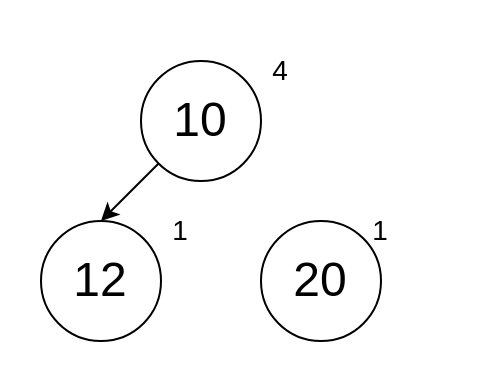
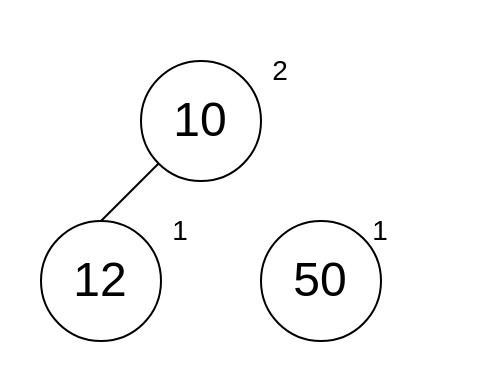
(281, 71) -> (281, 71)
(111, 211) -> (107, 215)
(321, 281) -> (321, 281)
